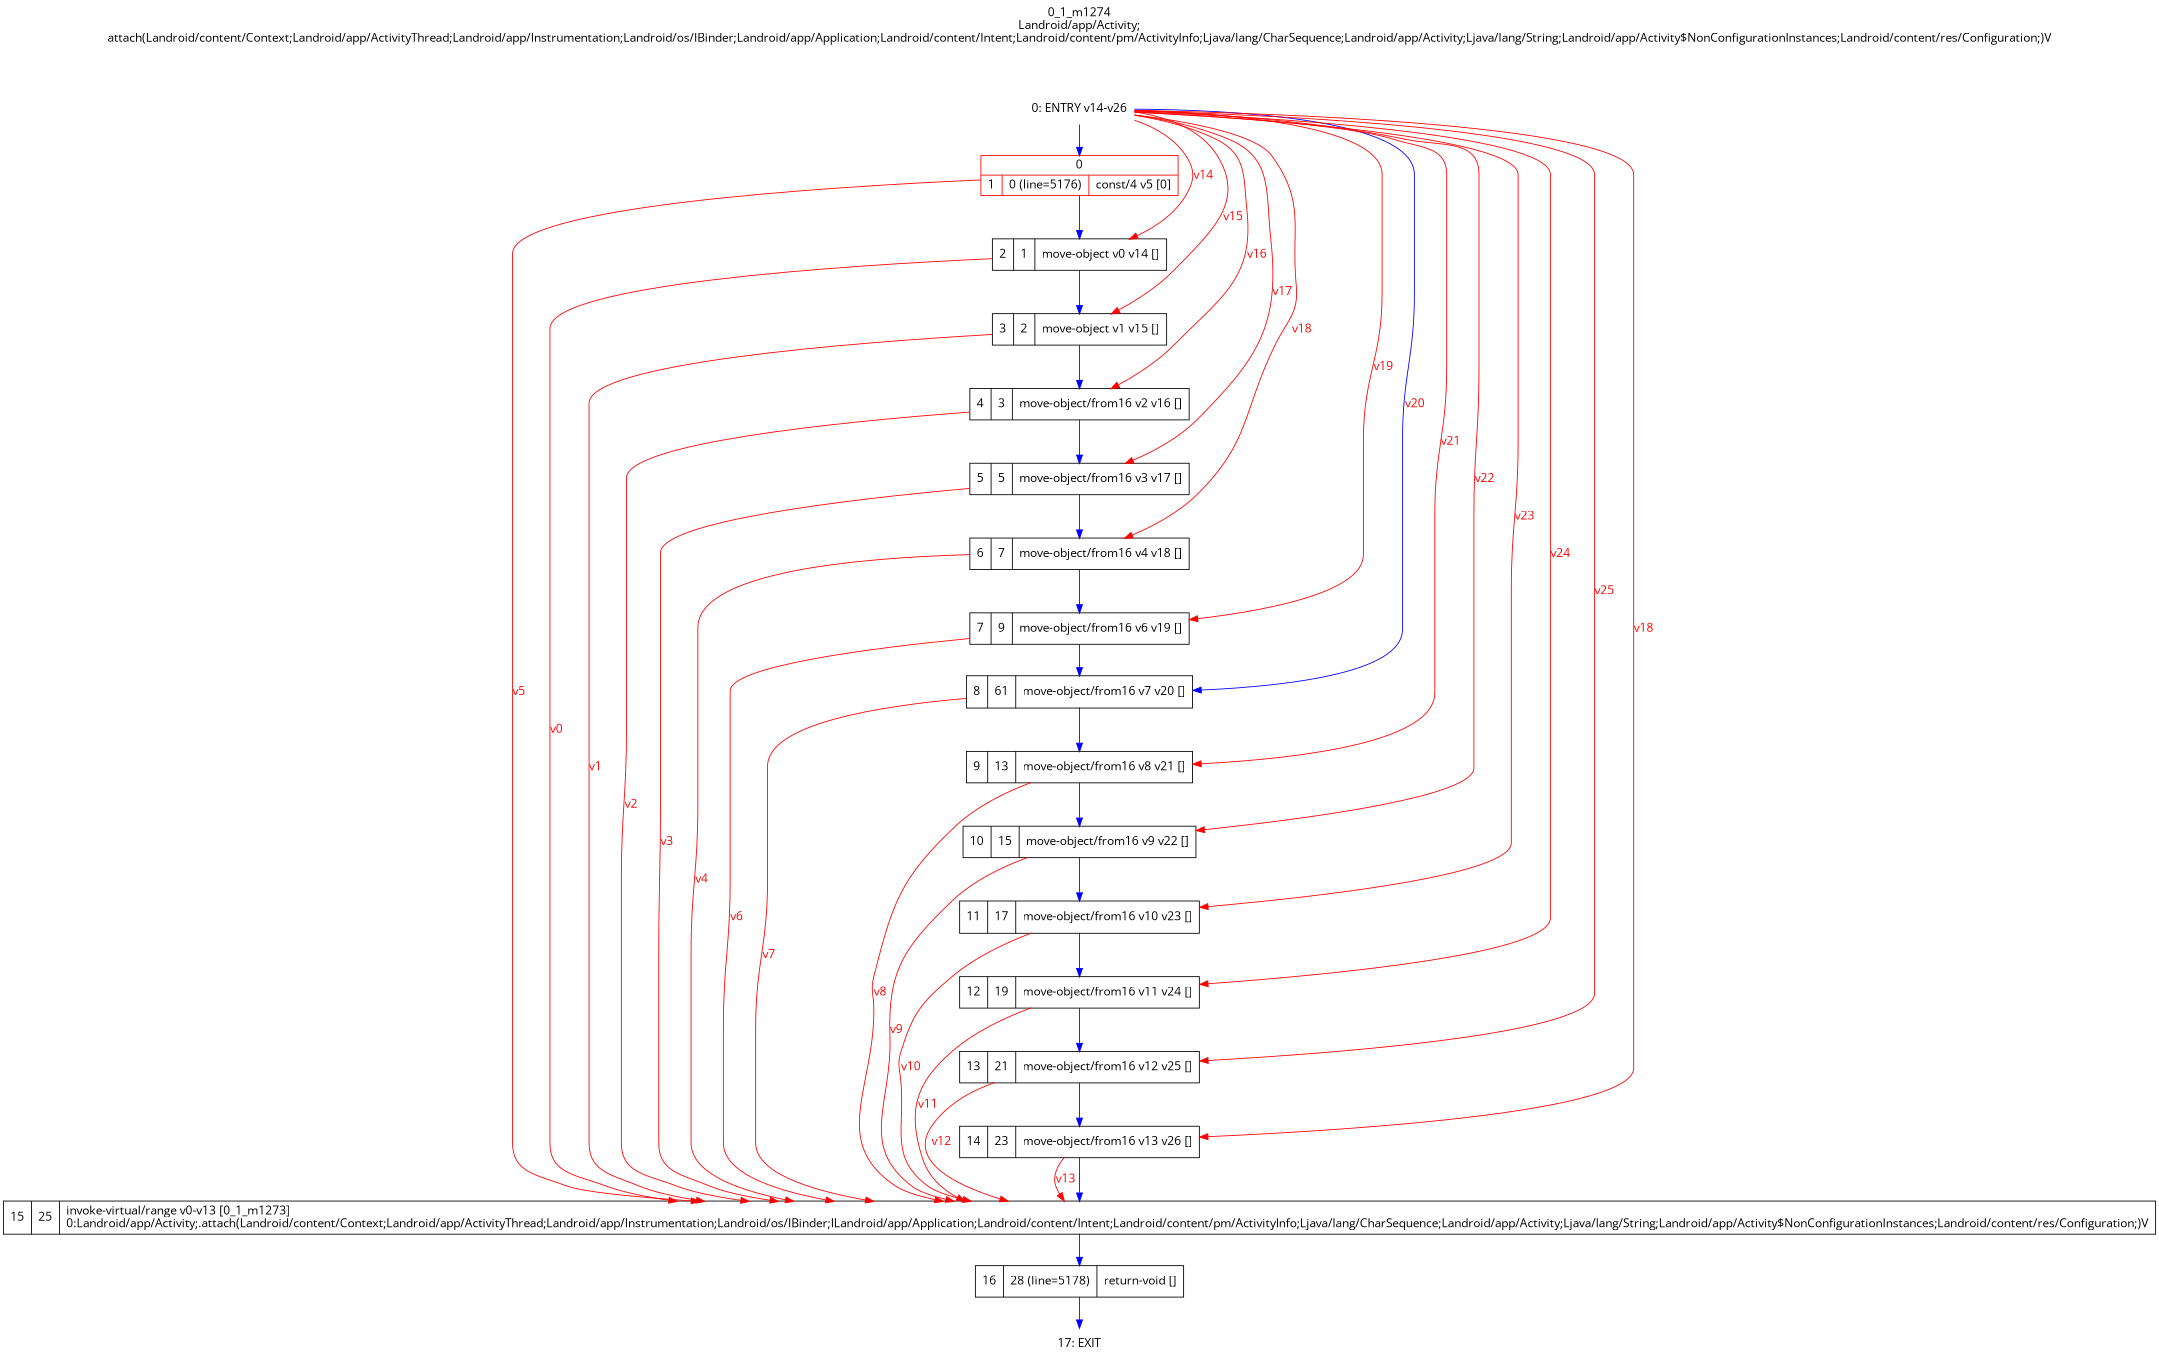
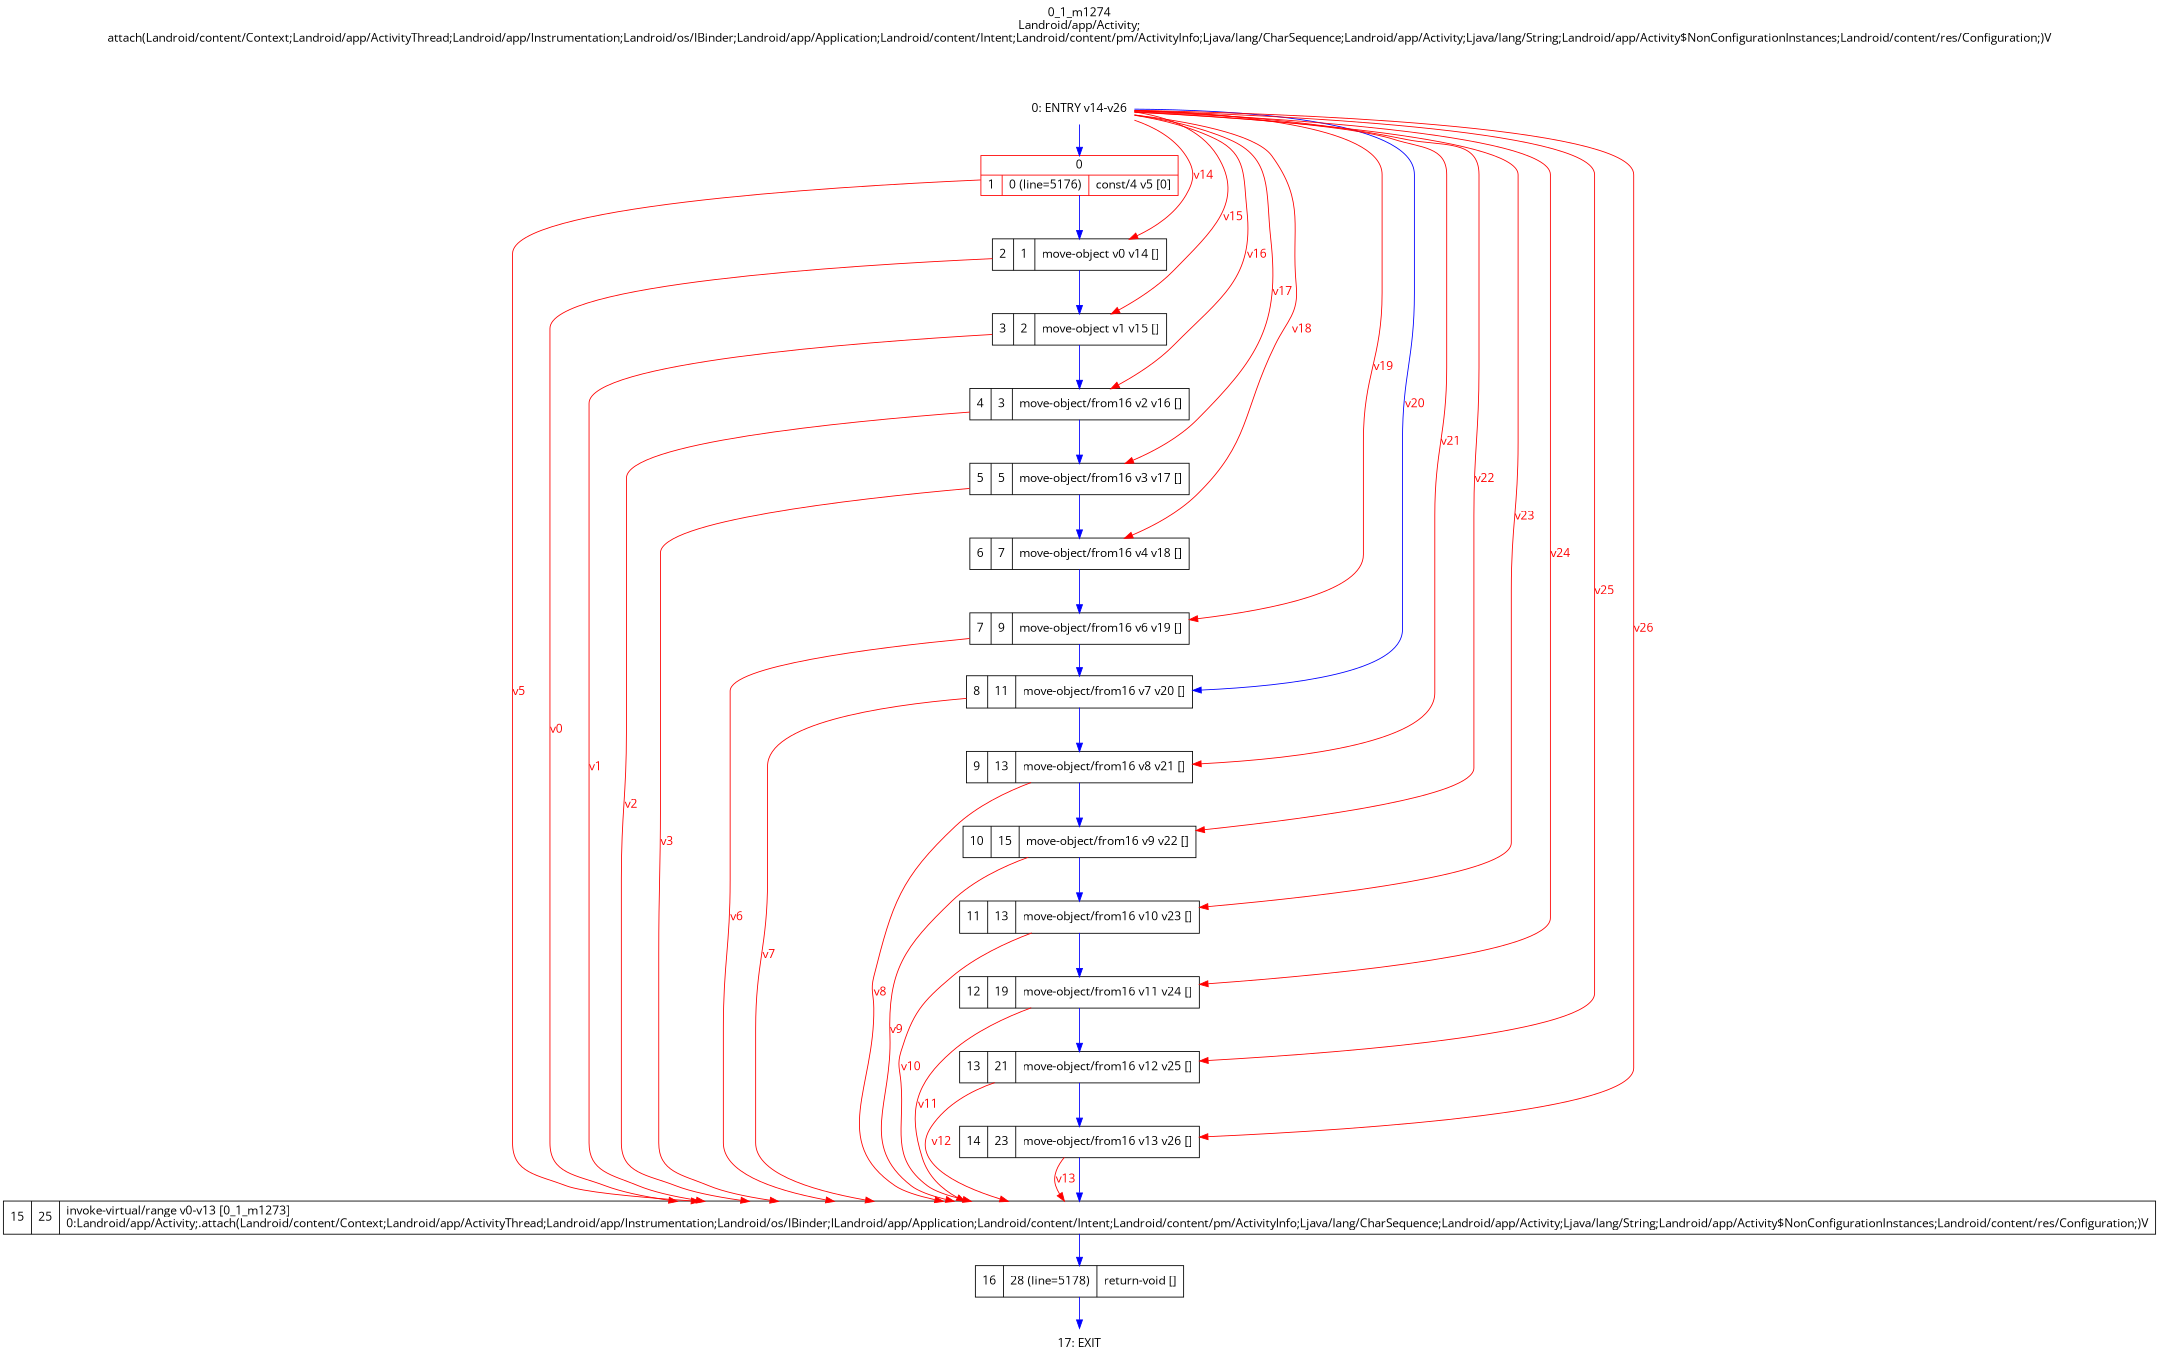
(1644, 629) -> (1644, 629)
(1002, 691) -> (1002, 691)
(698, 797) -> none
(1002, 917) -> (1002, 917)
